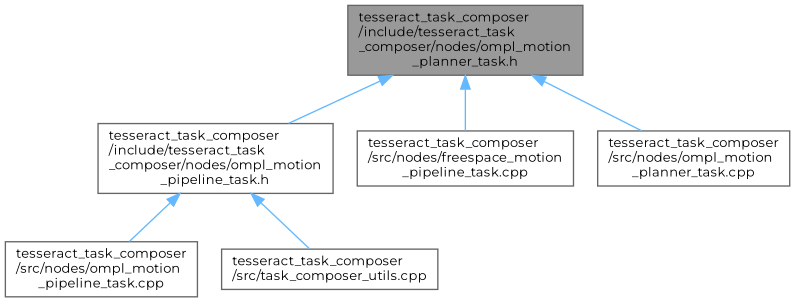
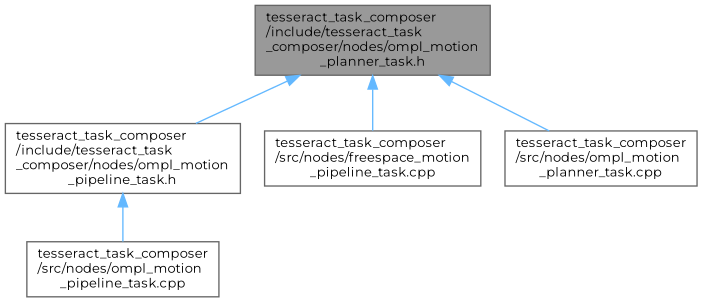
(330, 269) -> none
